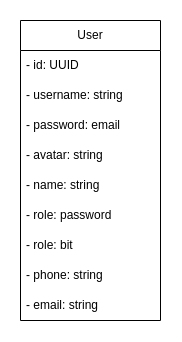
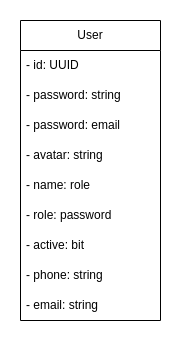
(81, 96) -> (81, 96)
(67, 186) -> (61, 186)
(56, 246) -> (62, 246)
